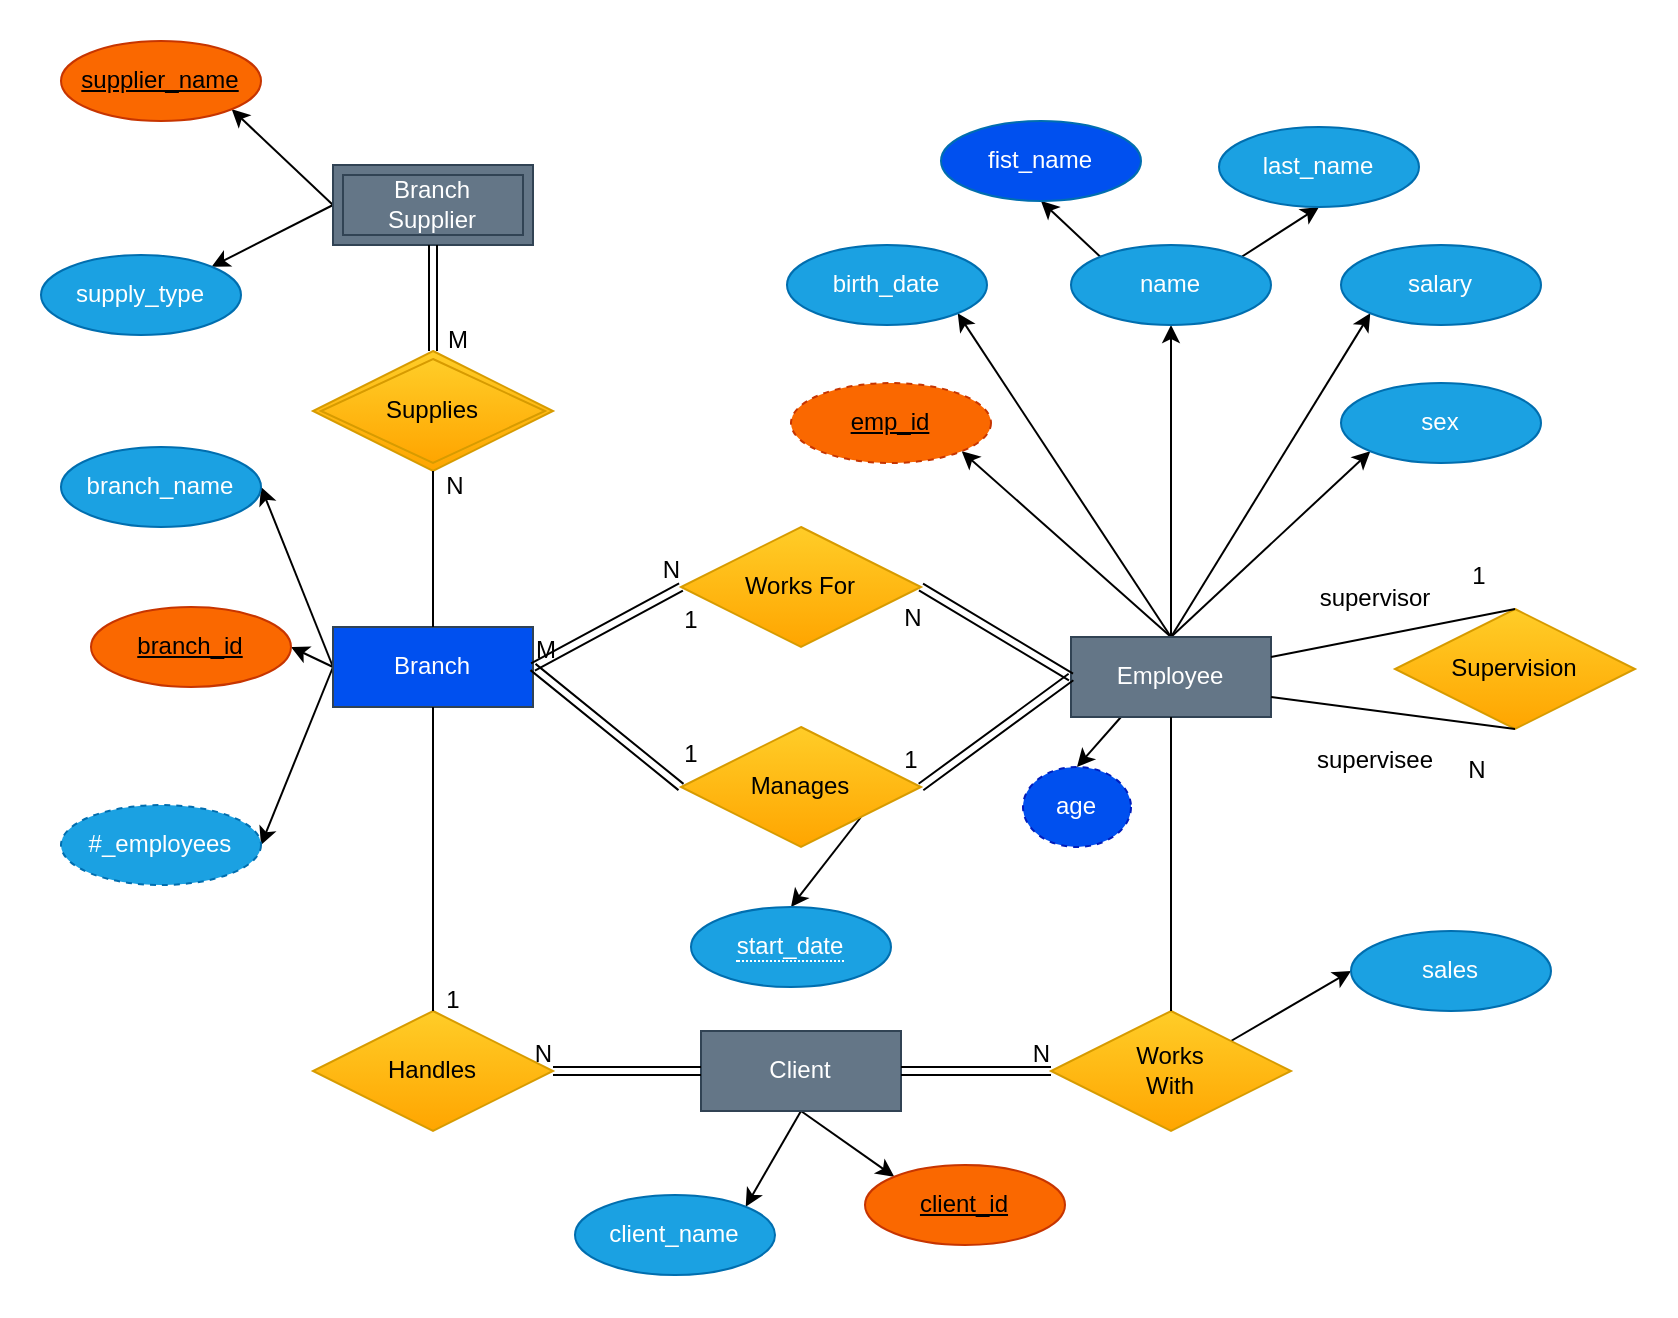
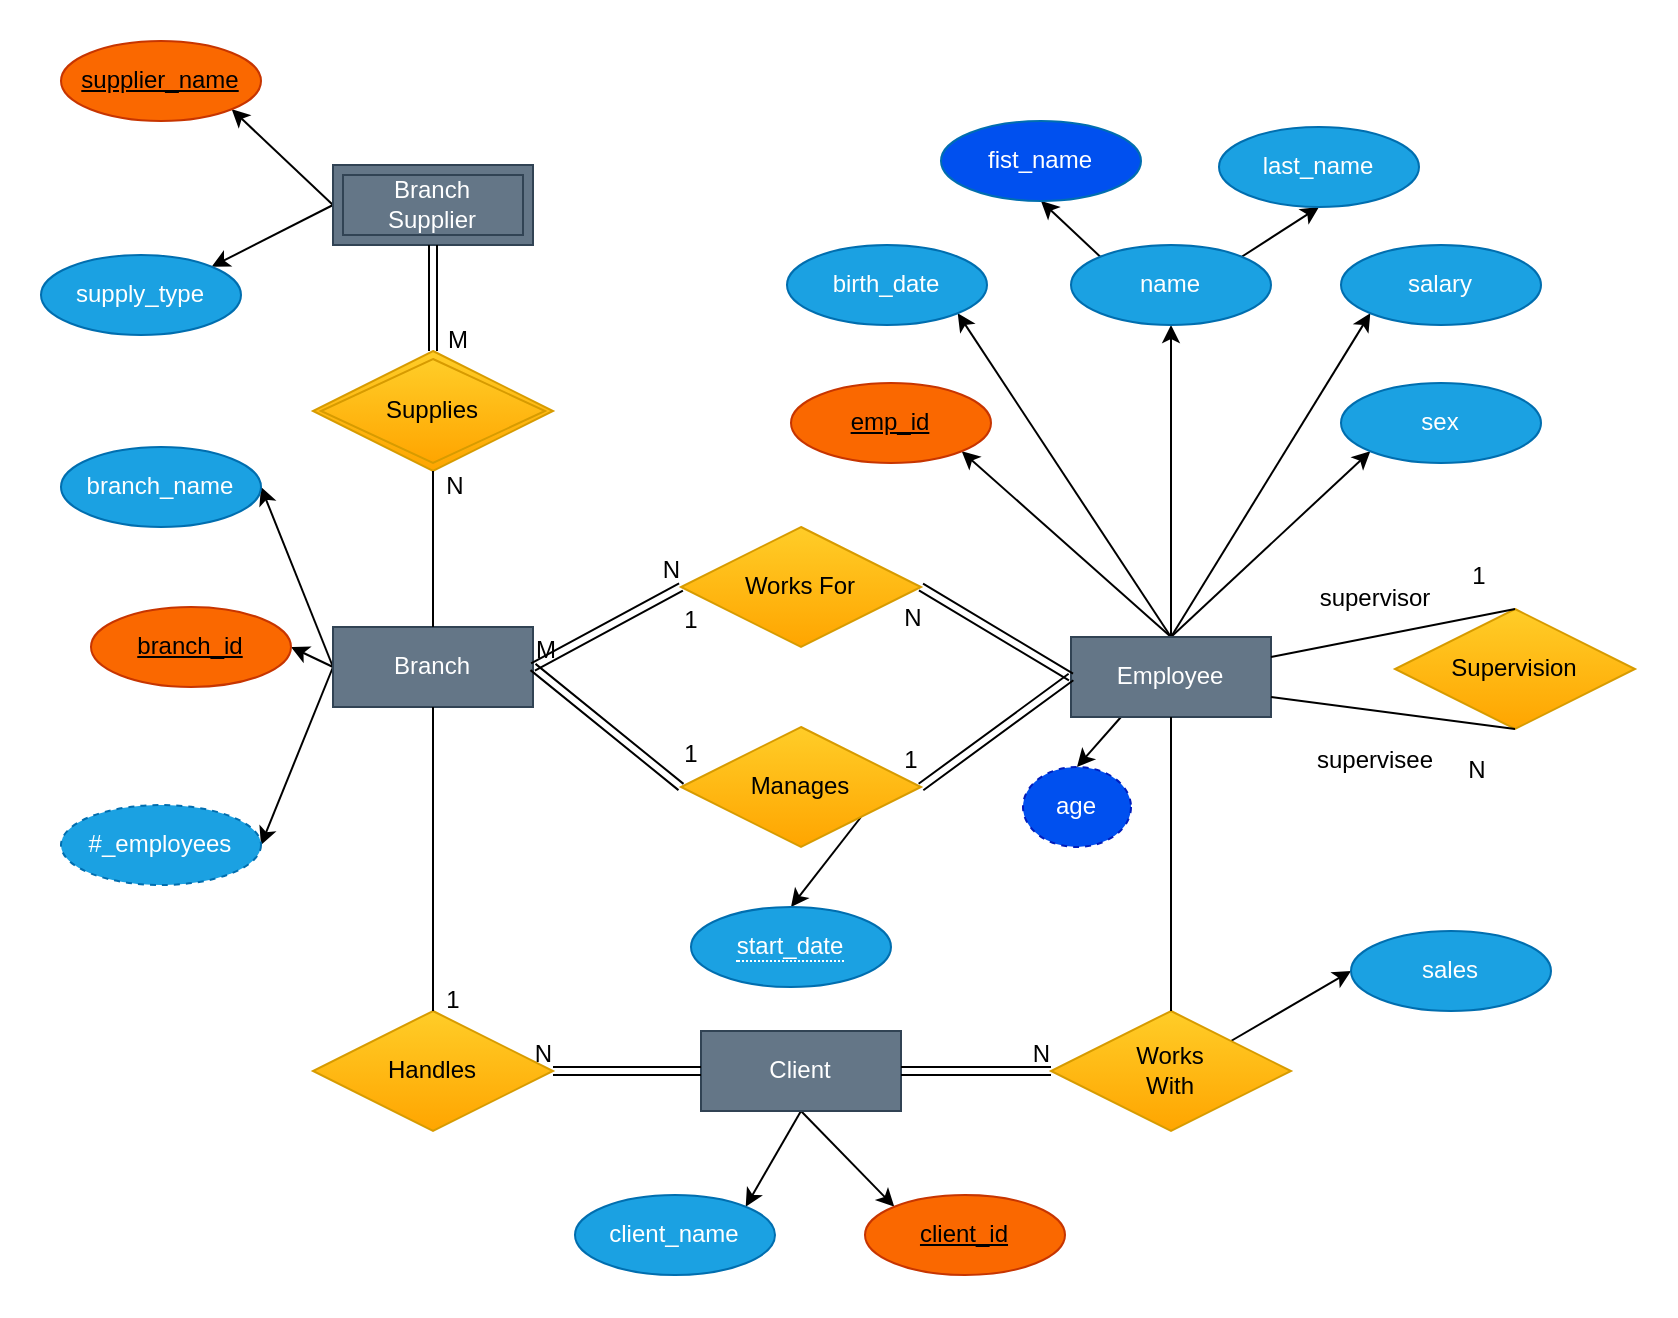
(891, 423) -> (891, 423)
(433, 667) -> (433, 667)
(965, 1205) -> (965, 1235)
